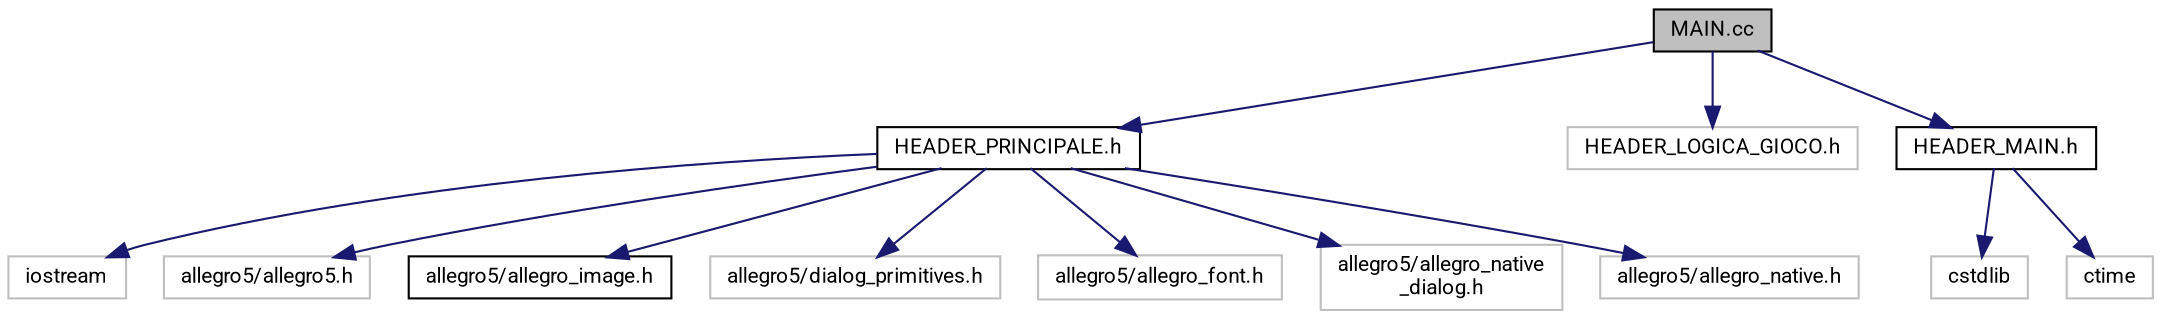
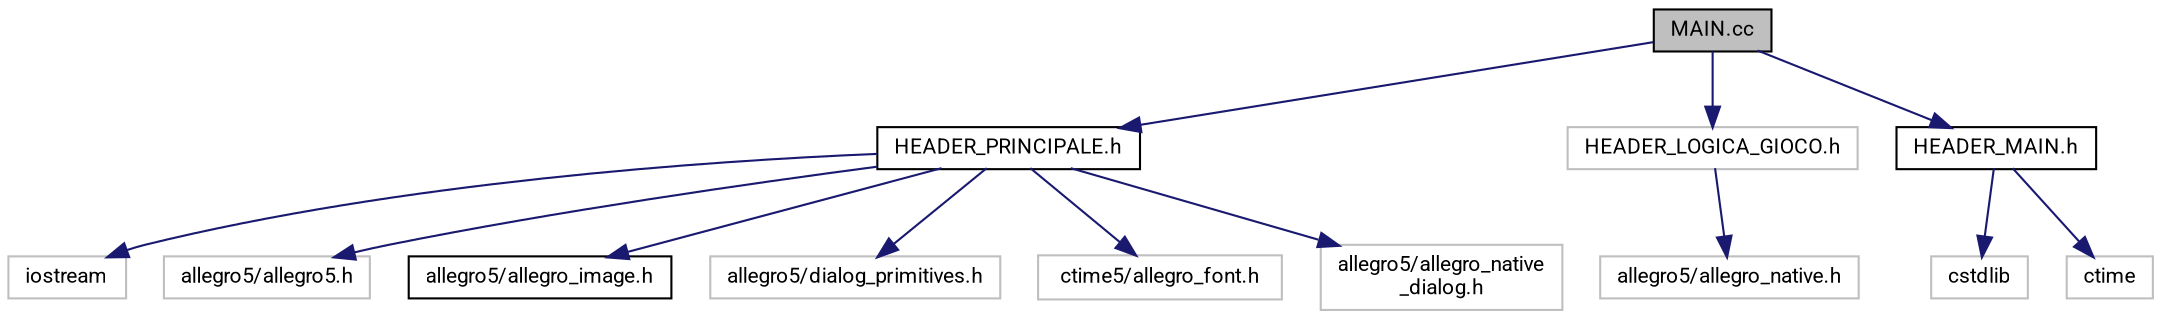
(1374, 209) -> (1720, 202)
(1160, 277) -> (1160, 277)
